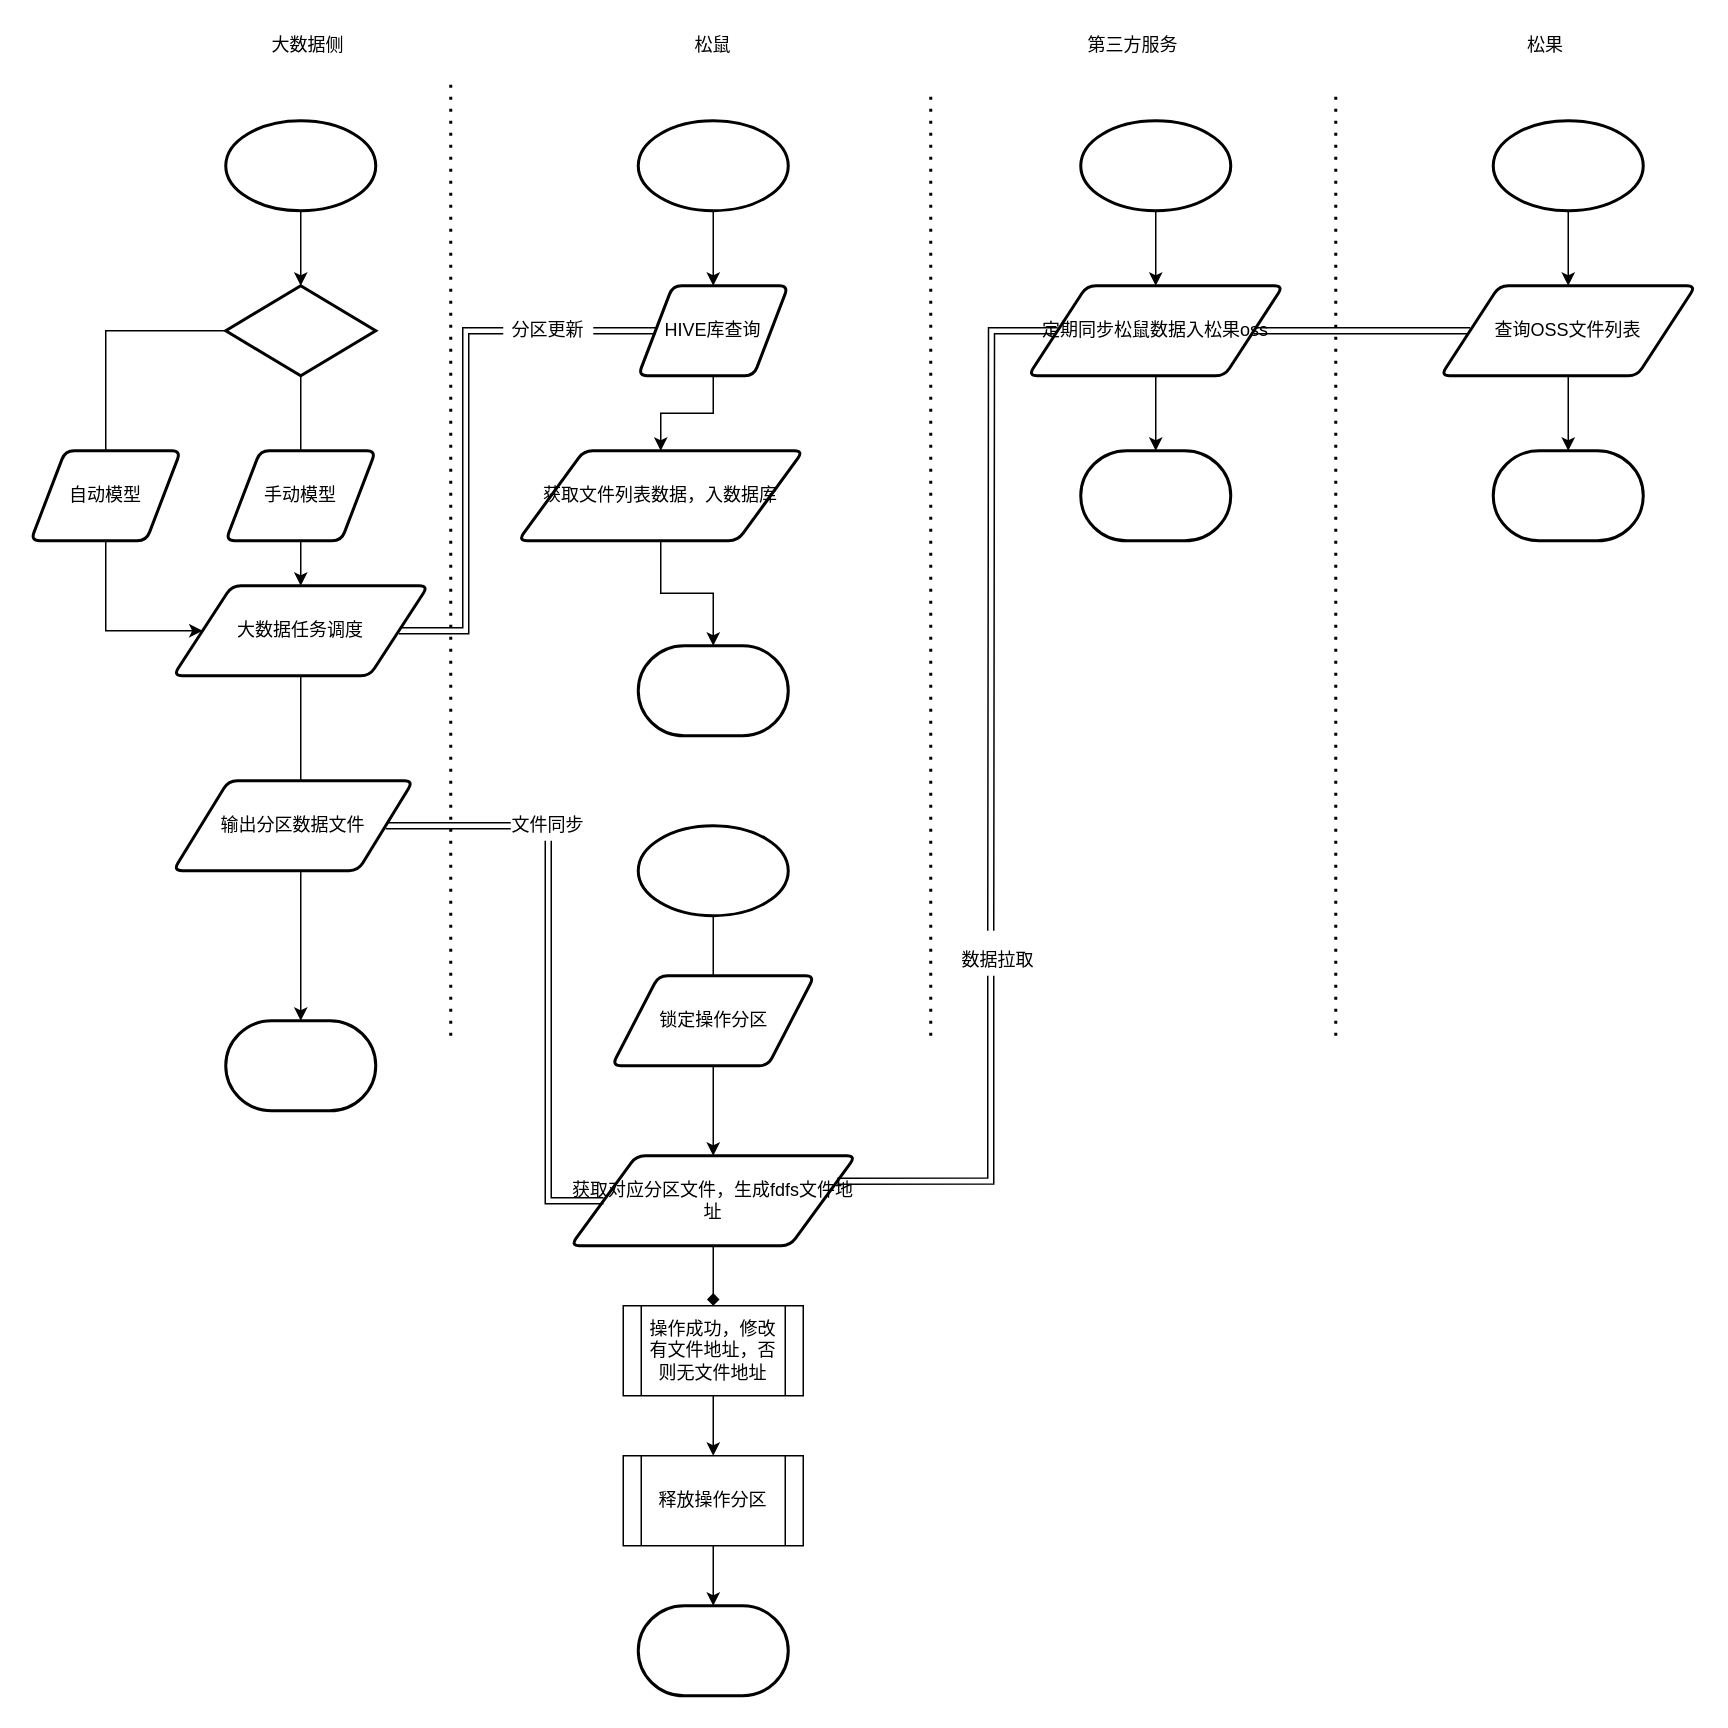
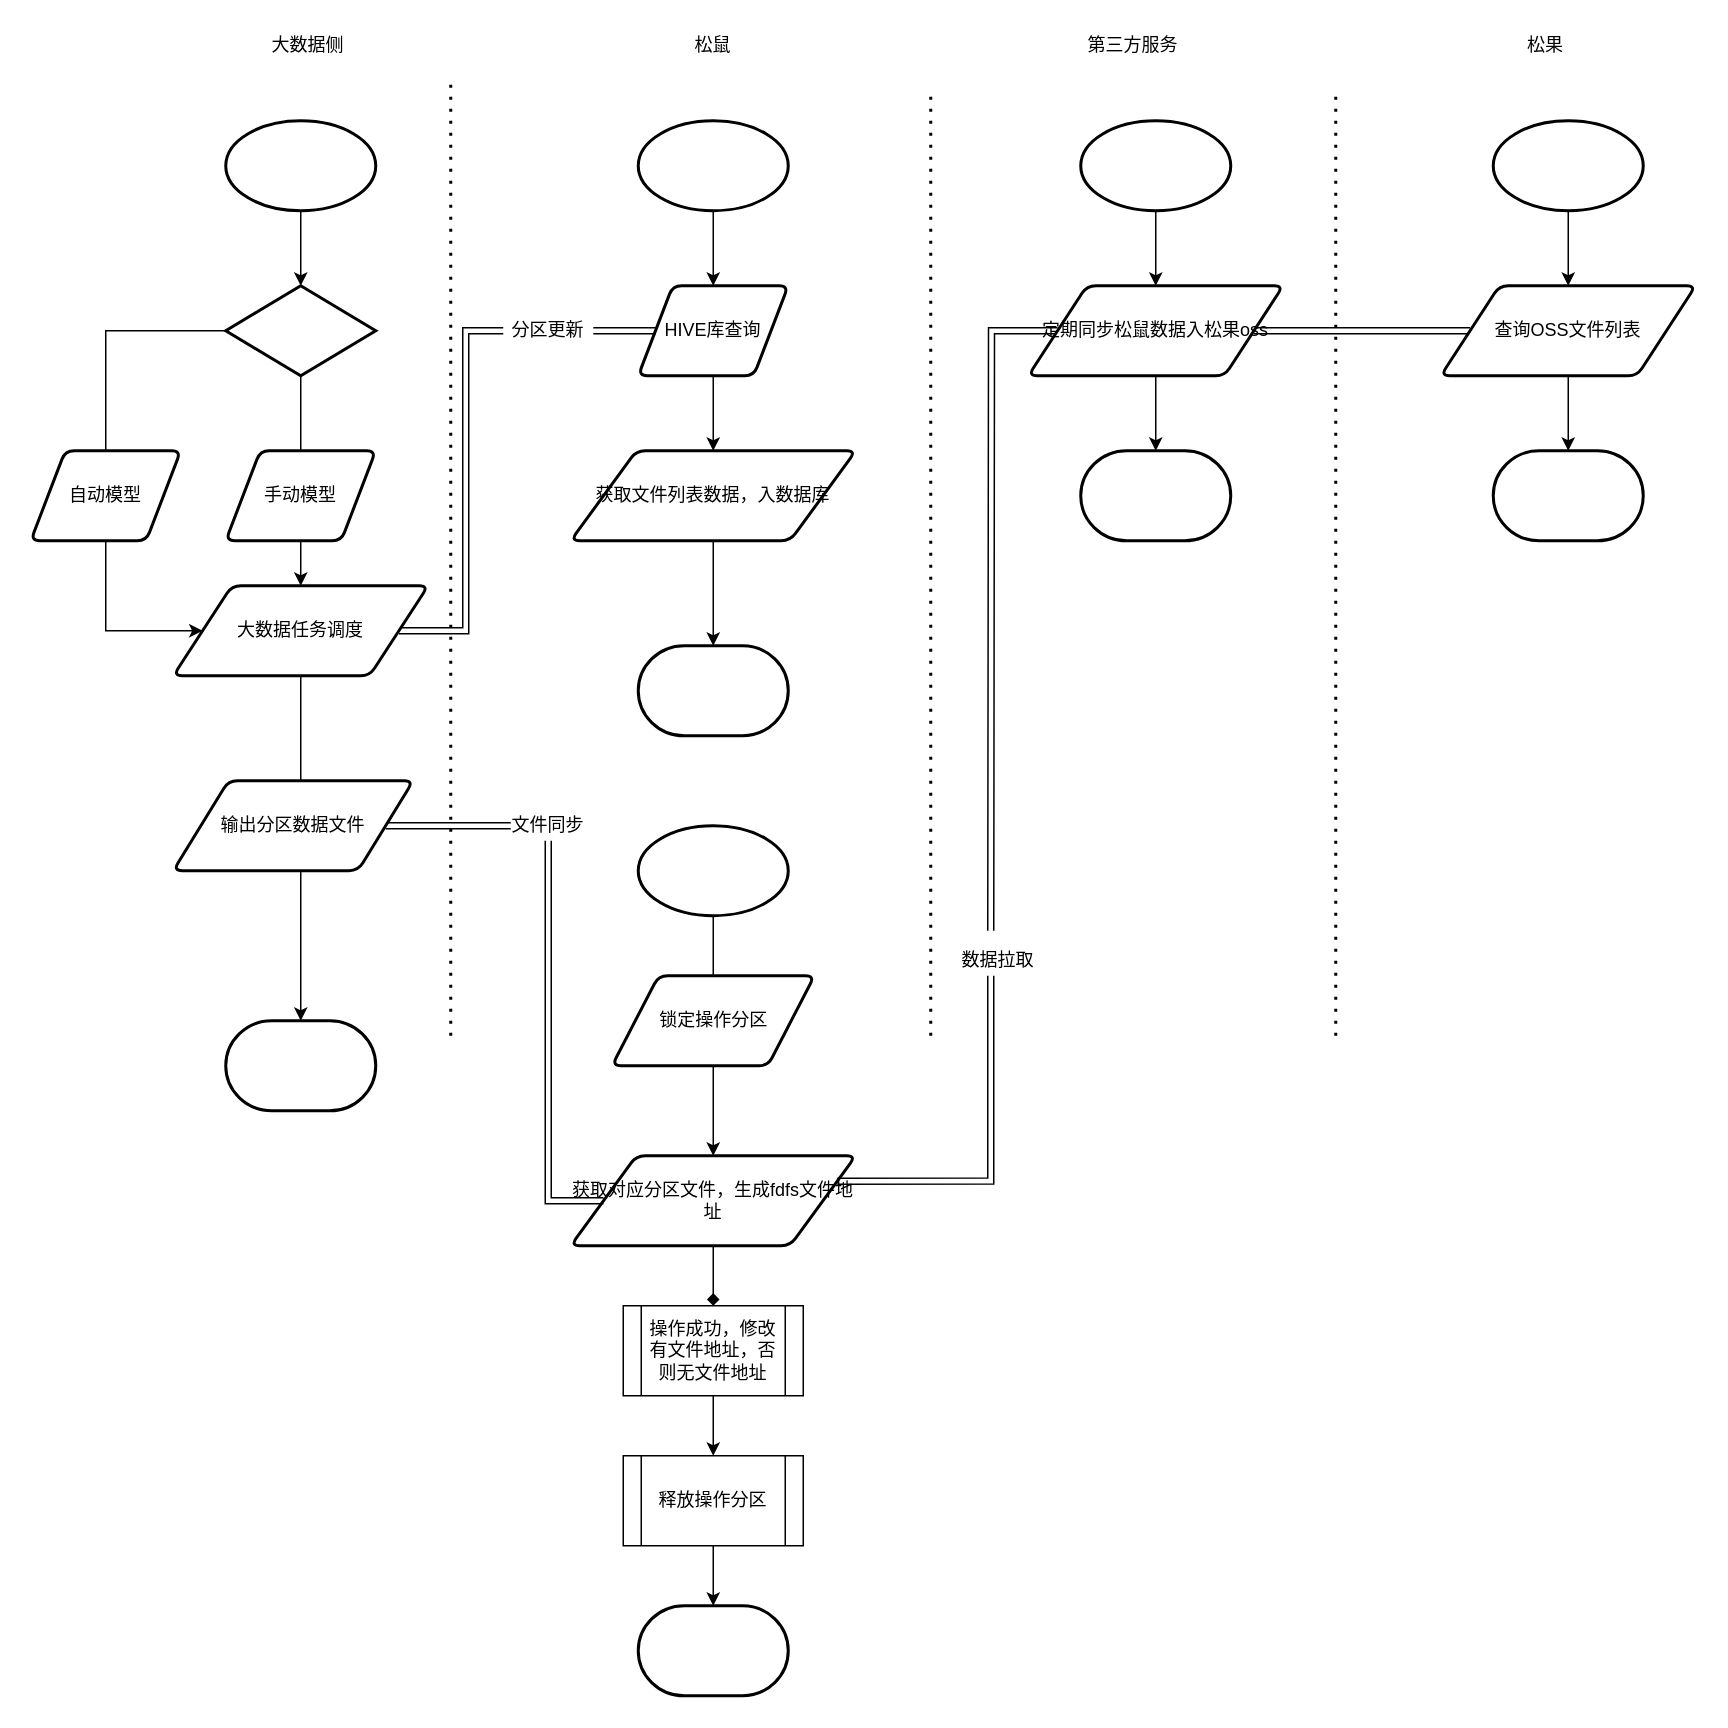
(661, 496) -> (713, 496)
